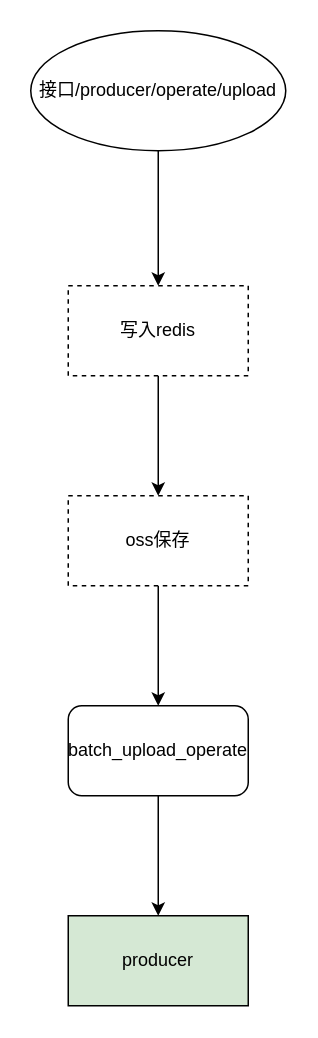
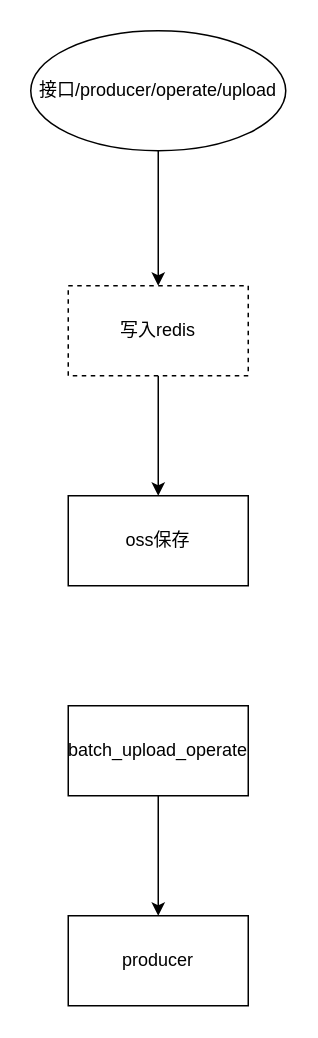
(158, 541) -> (158, 541)
(158, 641) -> none
(158, 751) -> (158, 751)
(158, 961) -> (158, 961)
